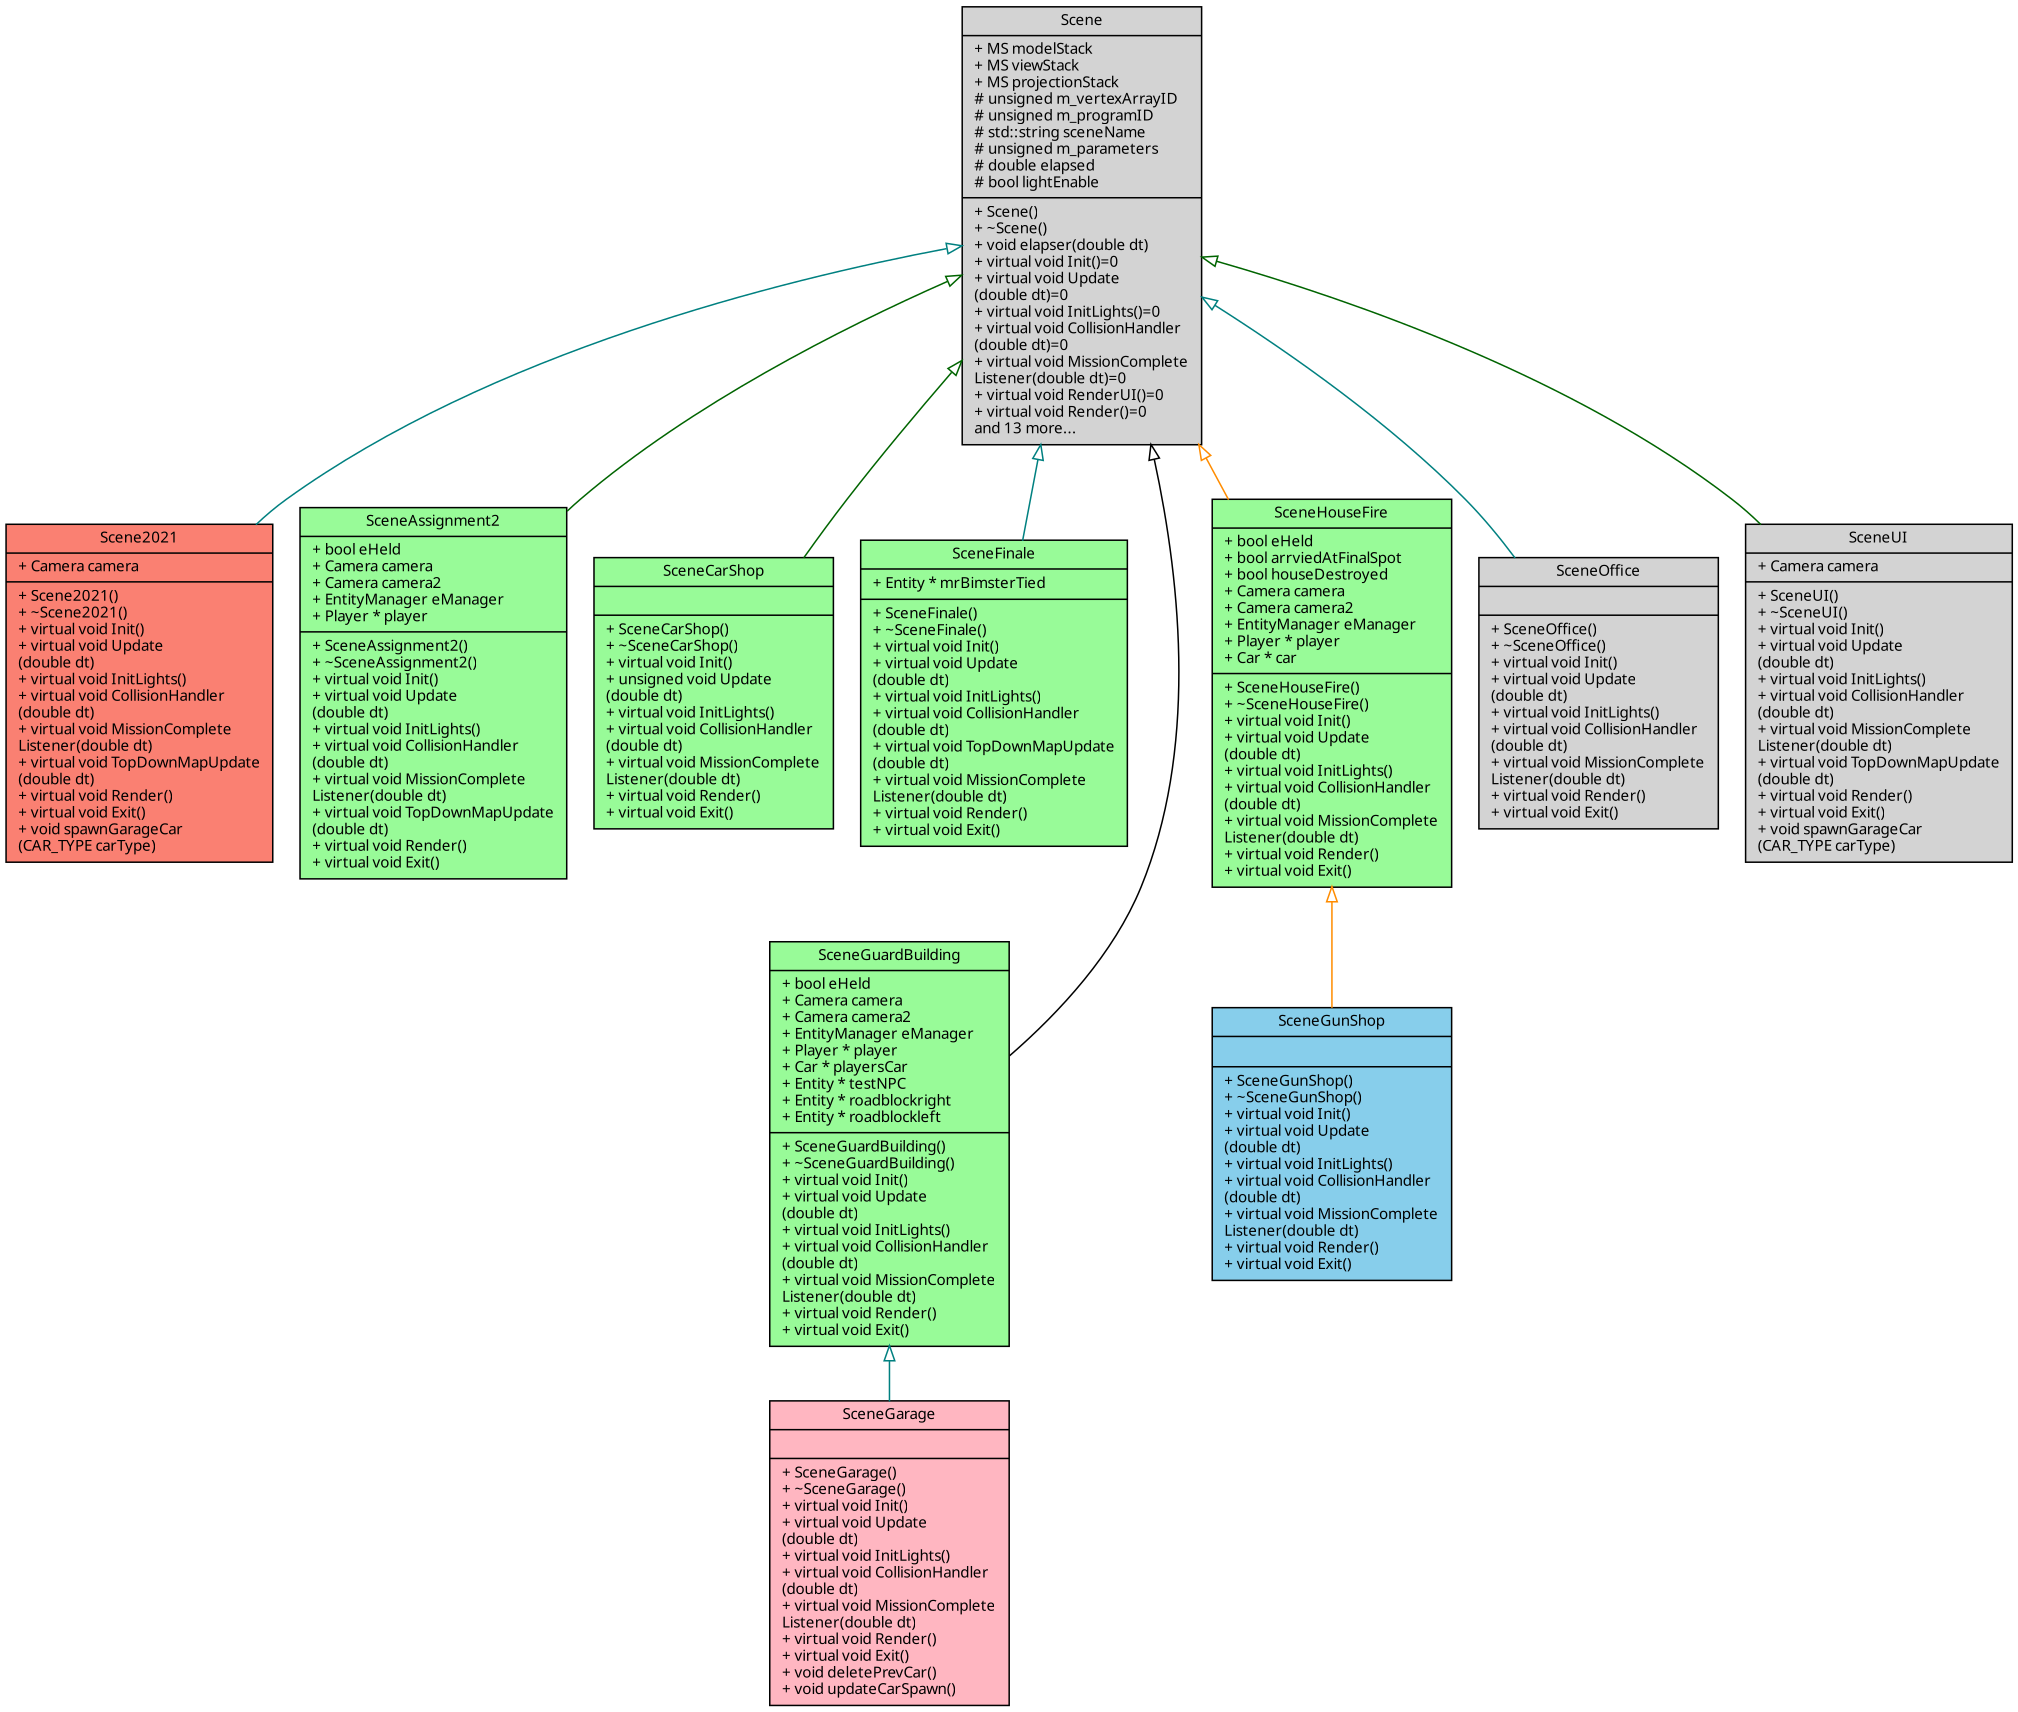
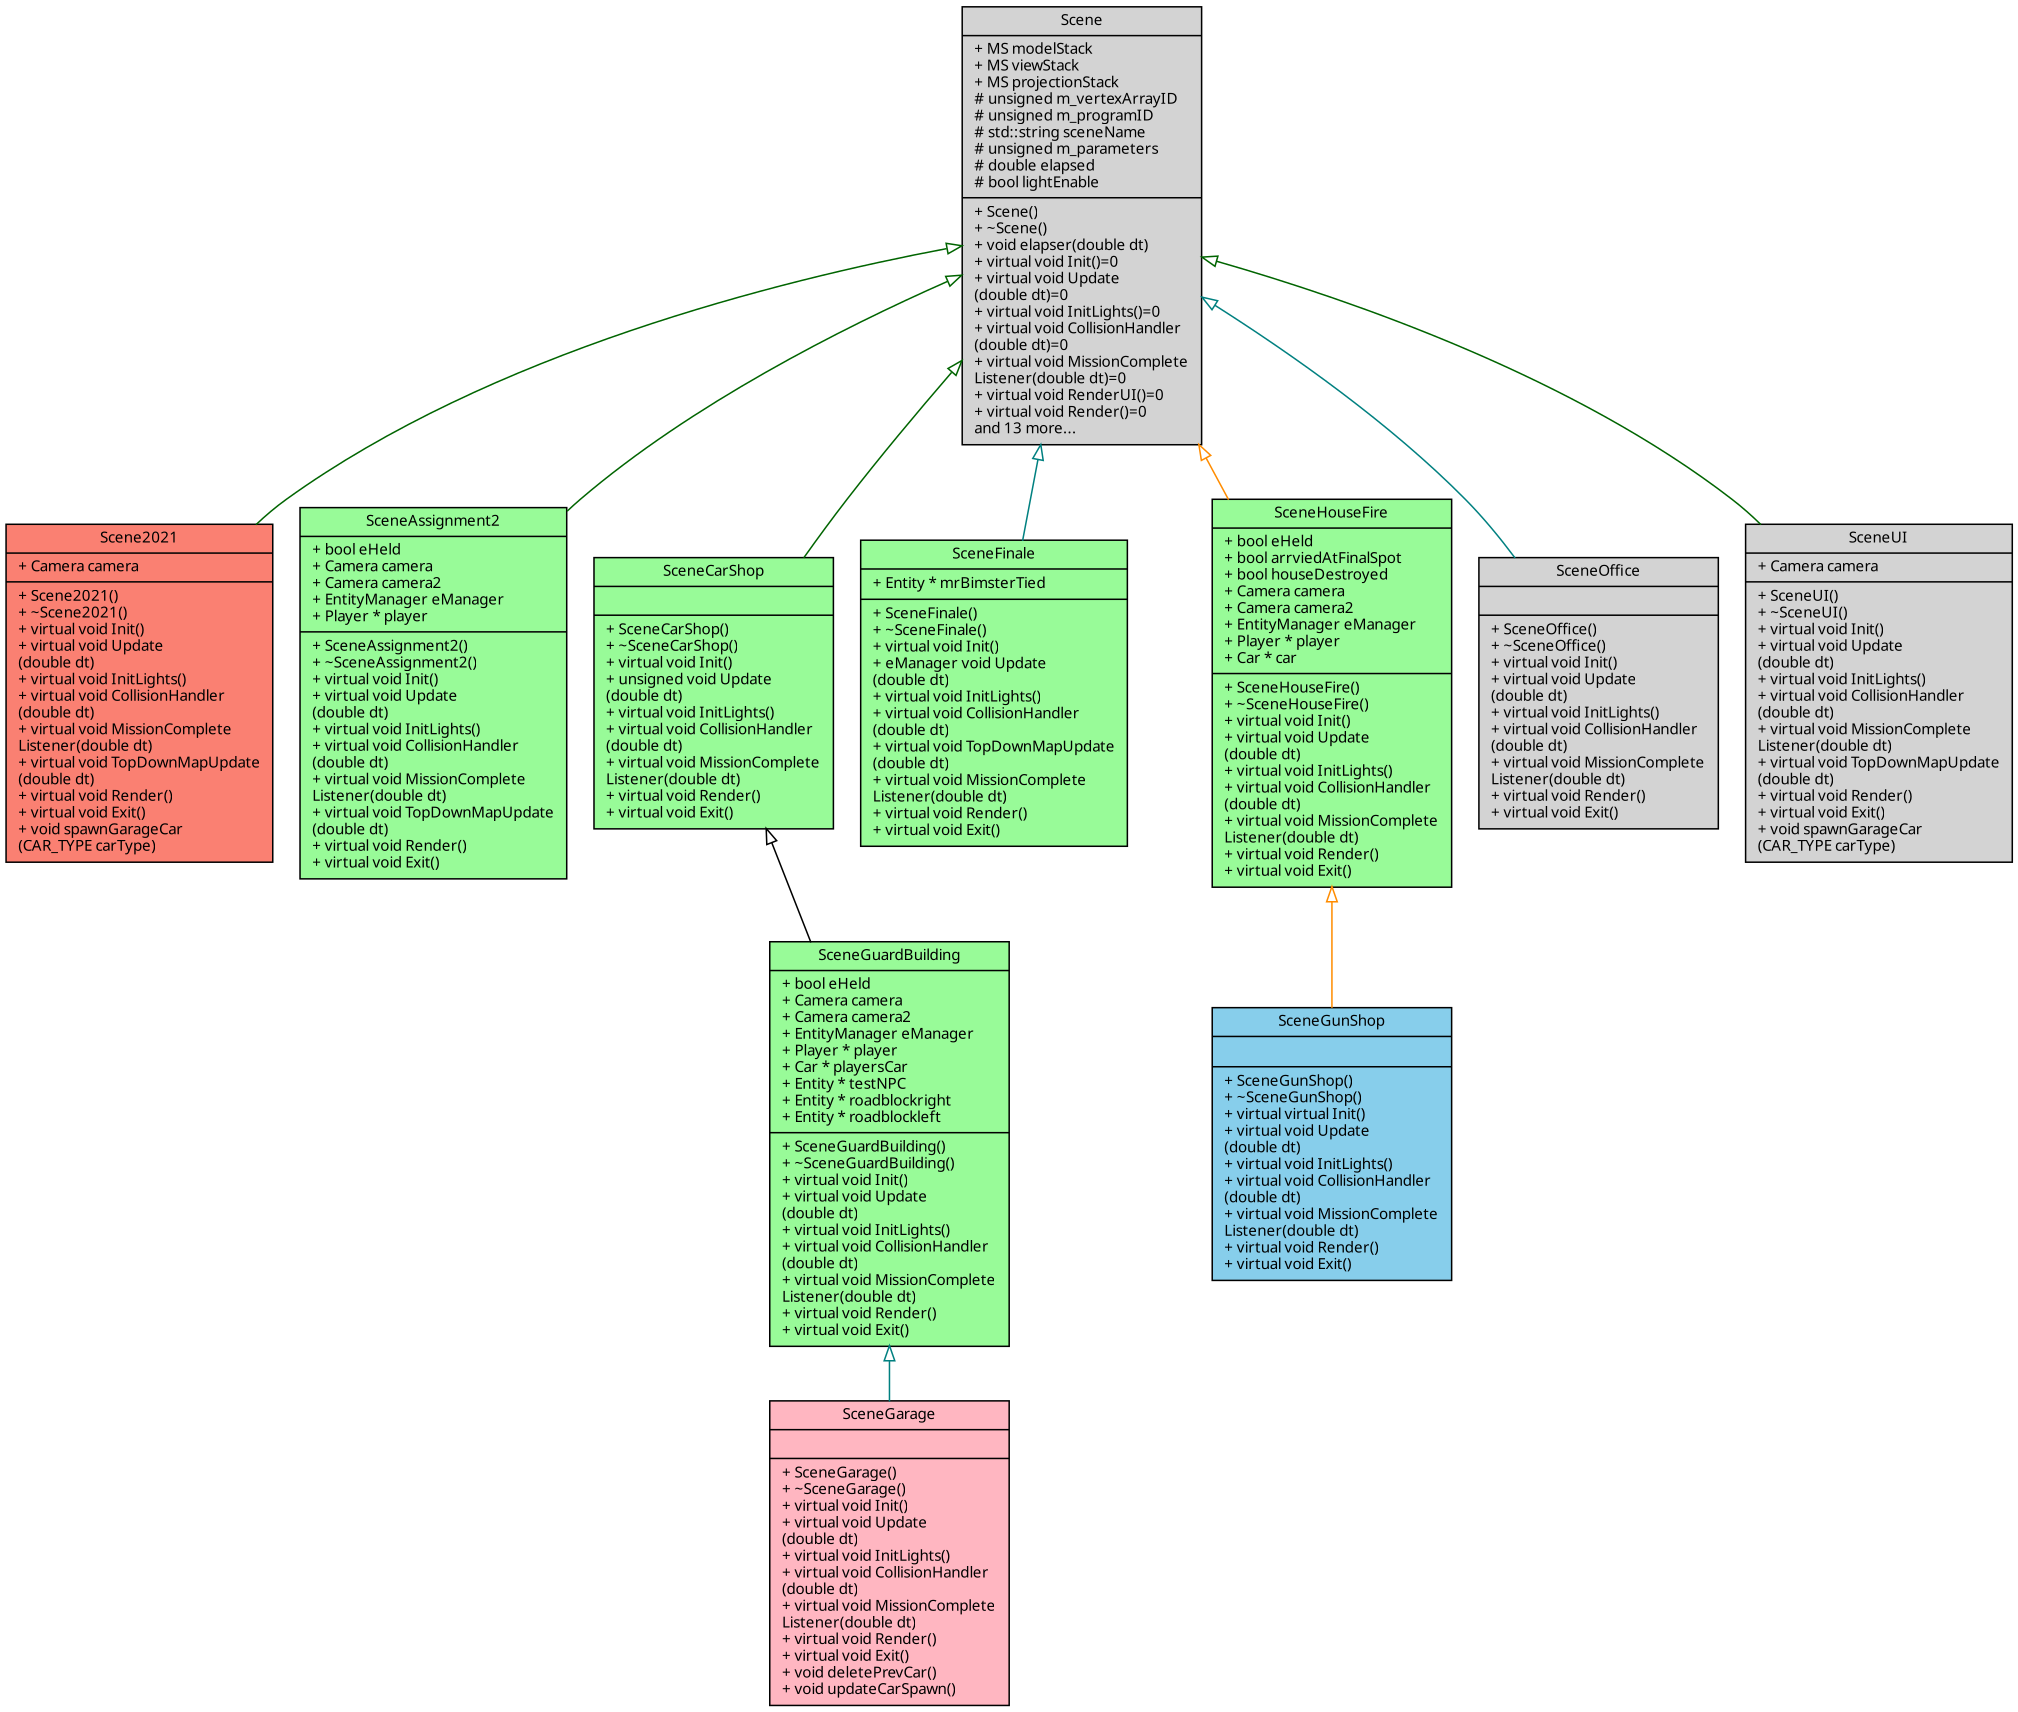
(585, 348) -> (585, 348)
(946, 664) -> (960, 664)
(1170, 782) -> (791, 893)
(1288, 1114) -> (1296, 1114)
